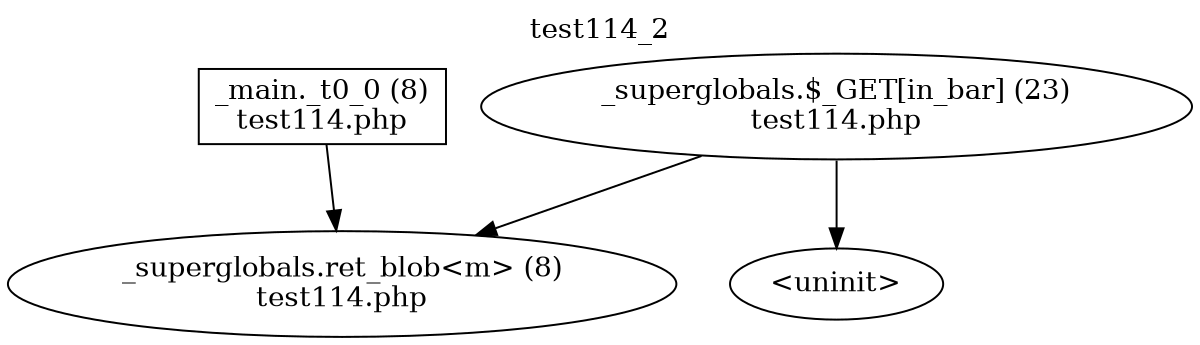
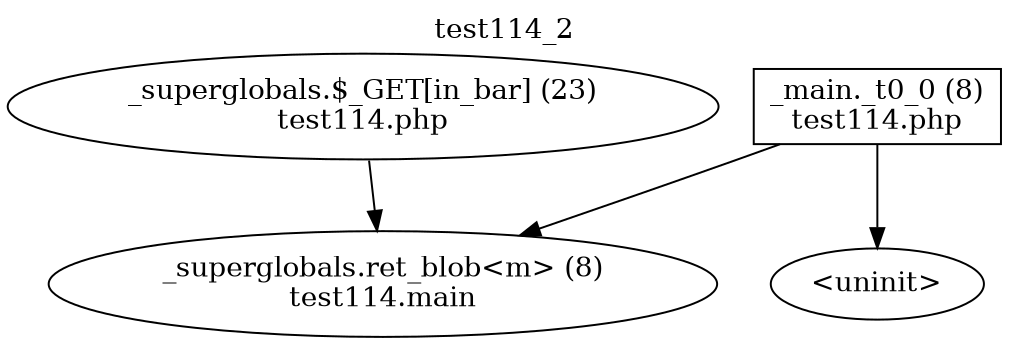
(837, 194) -> (877, 186)
(342, 284) -> (383, 284)
